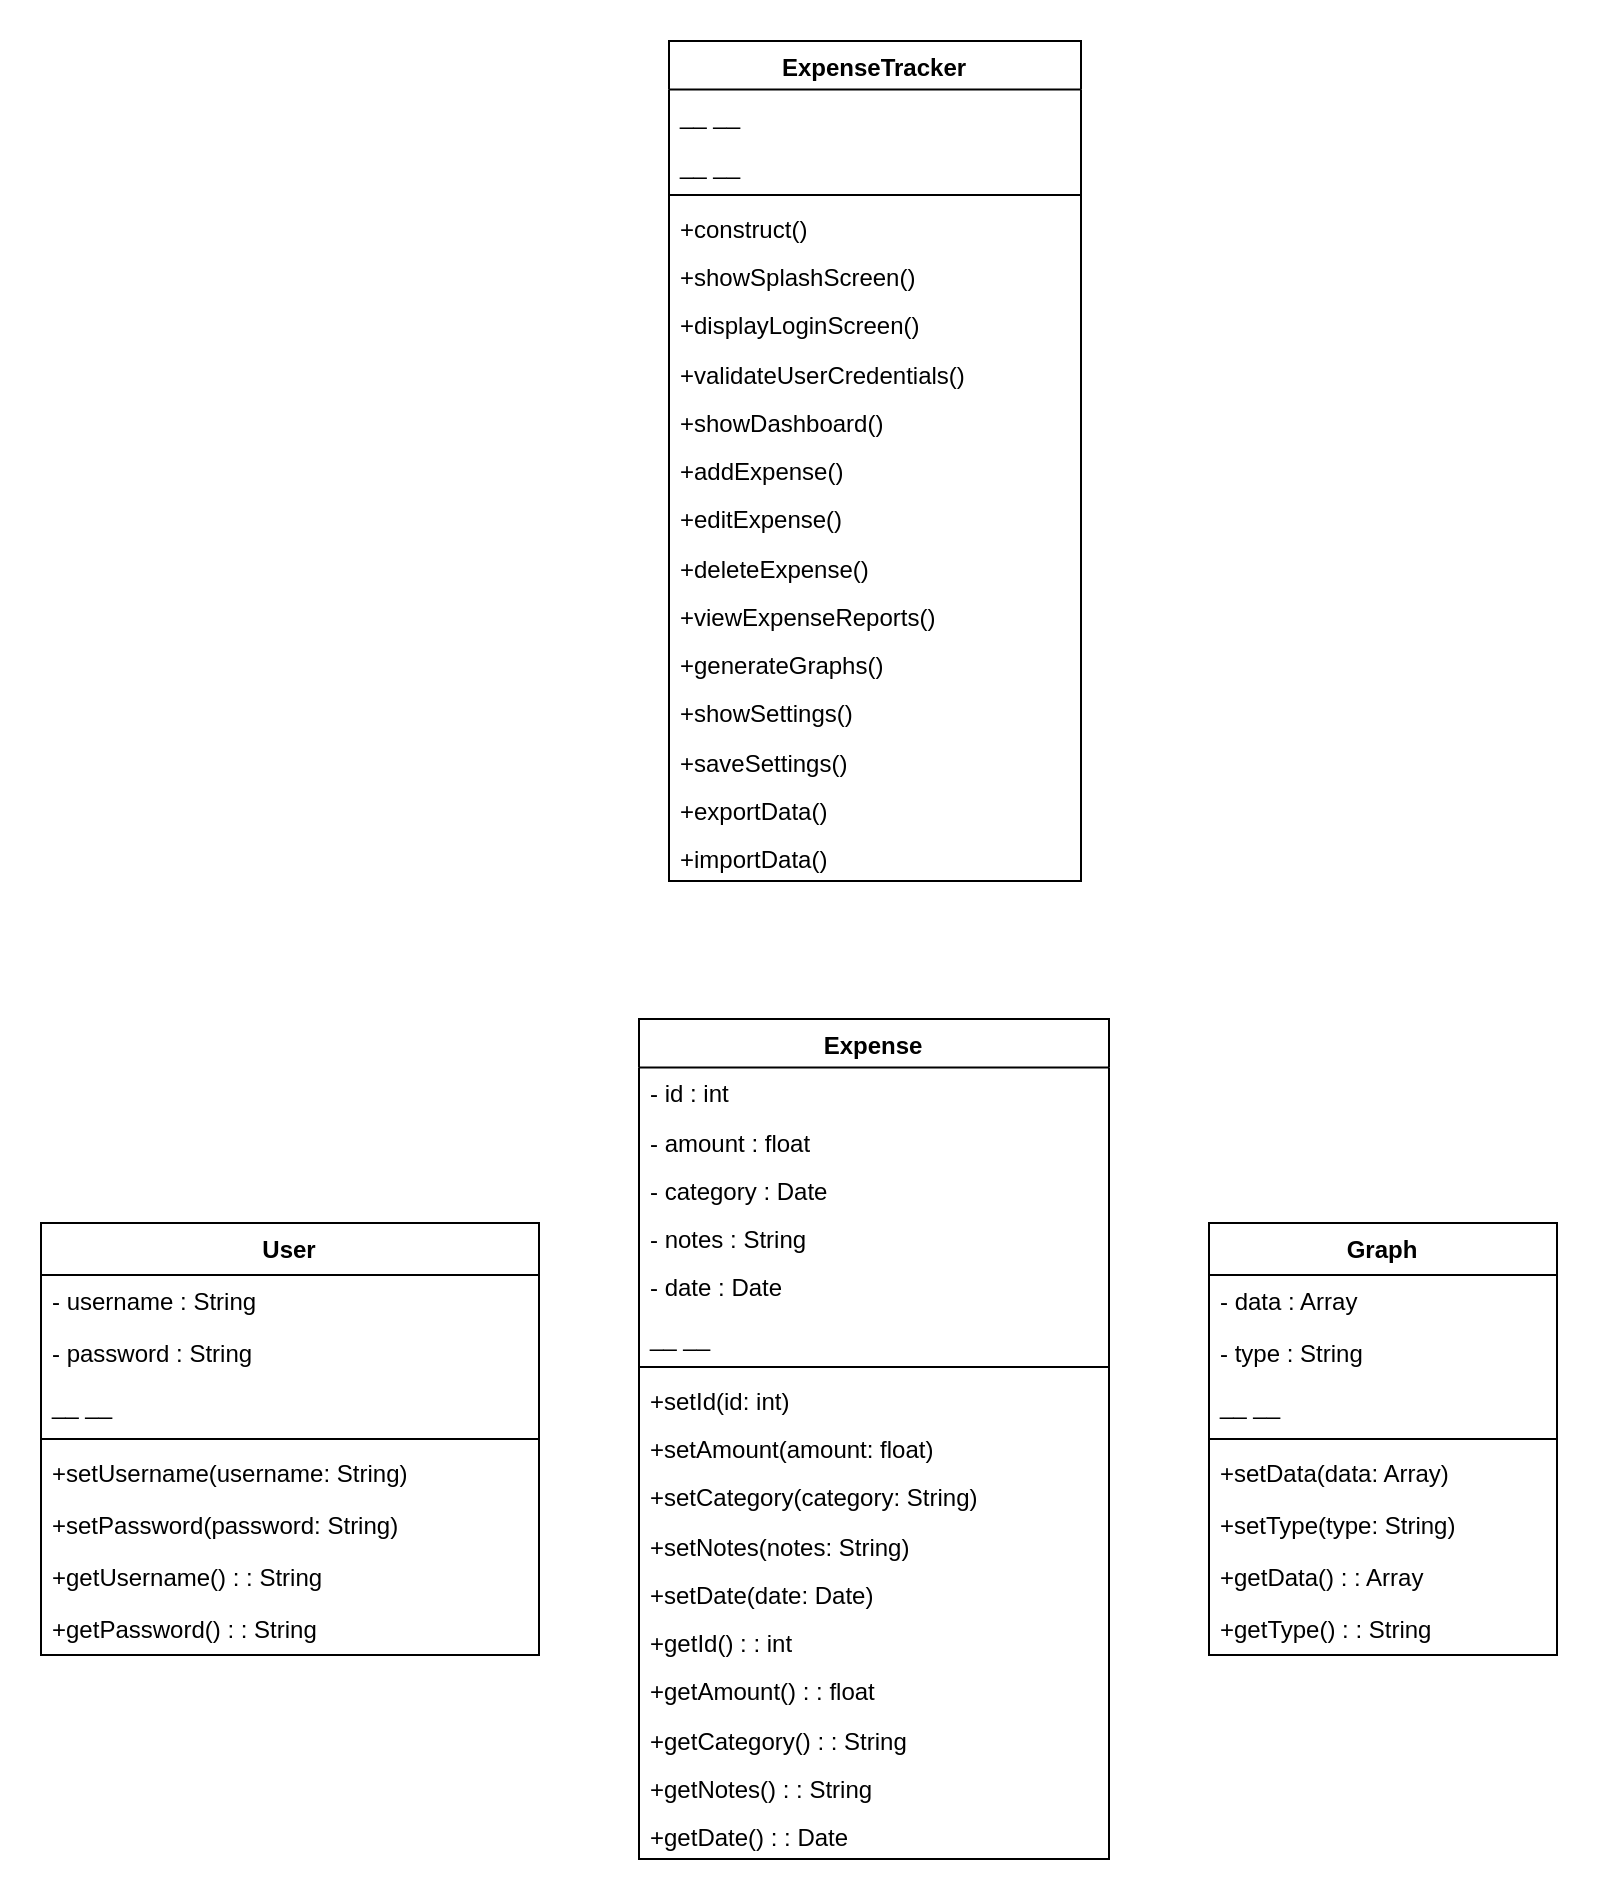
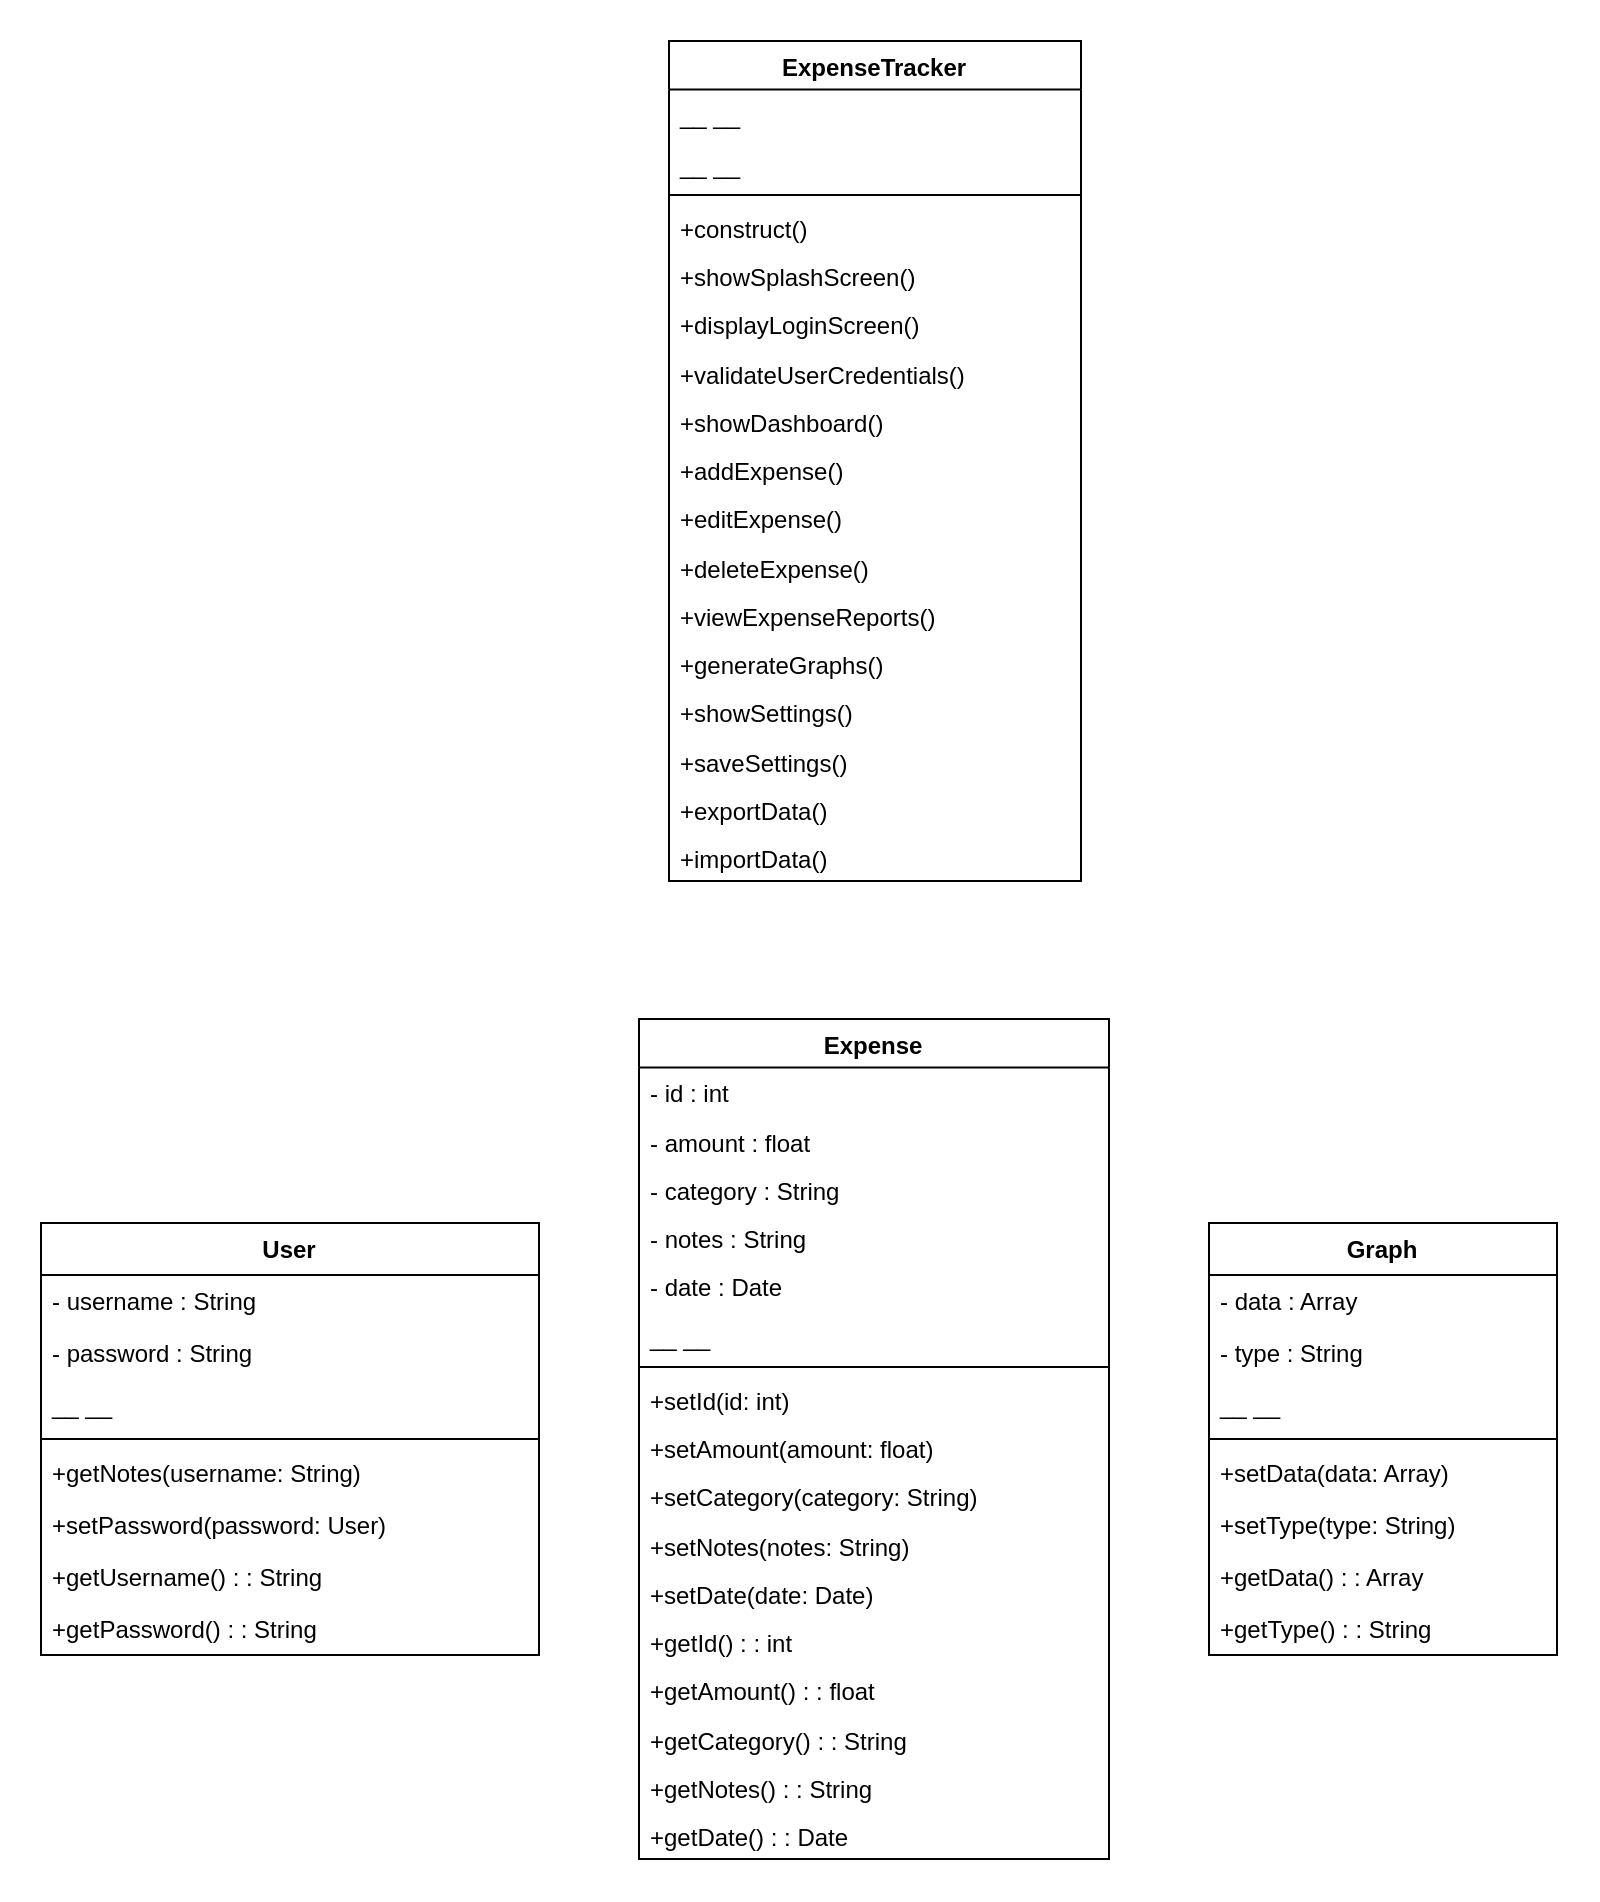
(752, 1192) -> (762, 1192)
(244, 1474) -> (224, 1474)
(244, 1526) -> (234, 1526)
